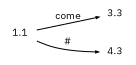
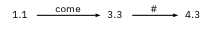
(66, 50) -> (153, 15)
